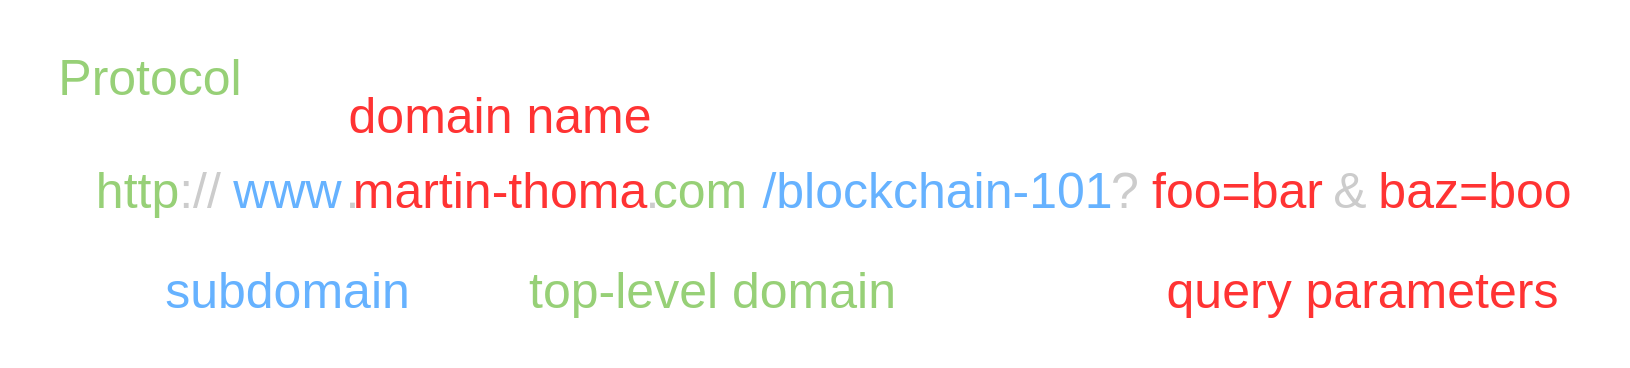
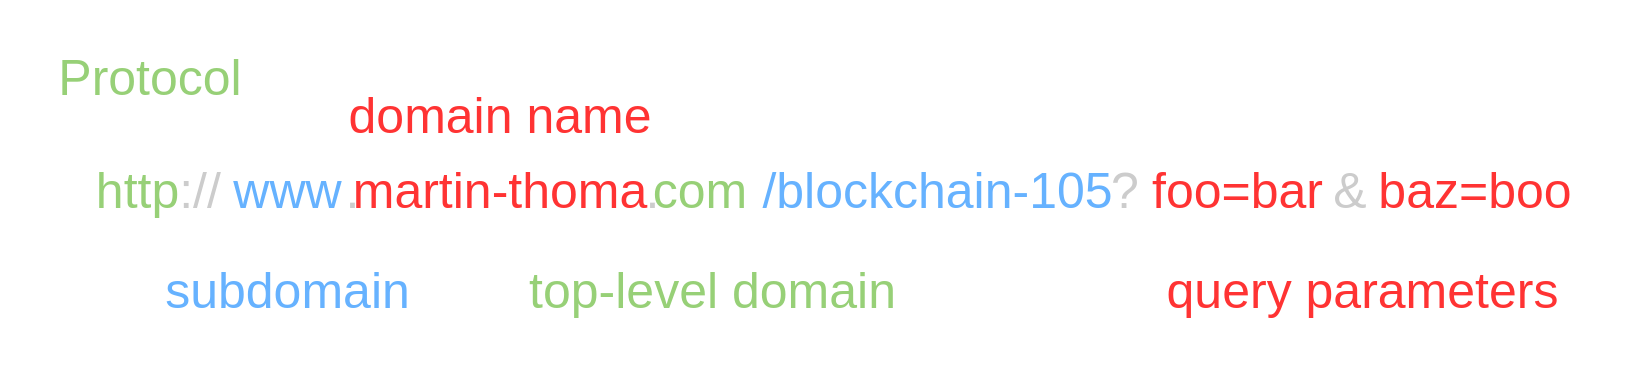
(939, 189) -> (939, 189)
